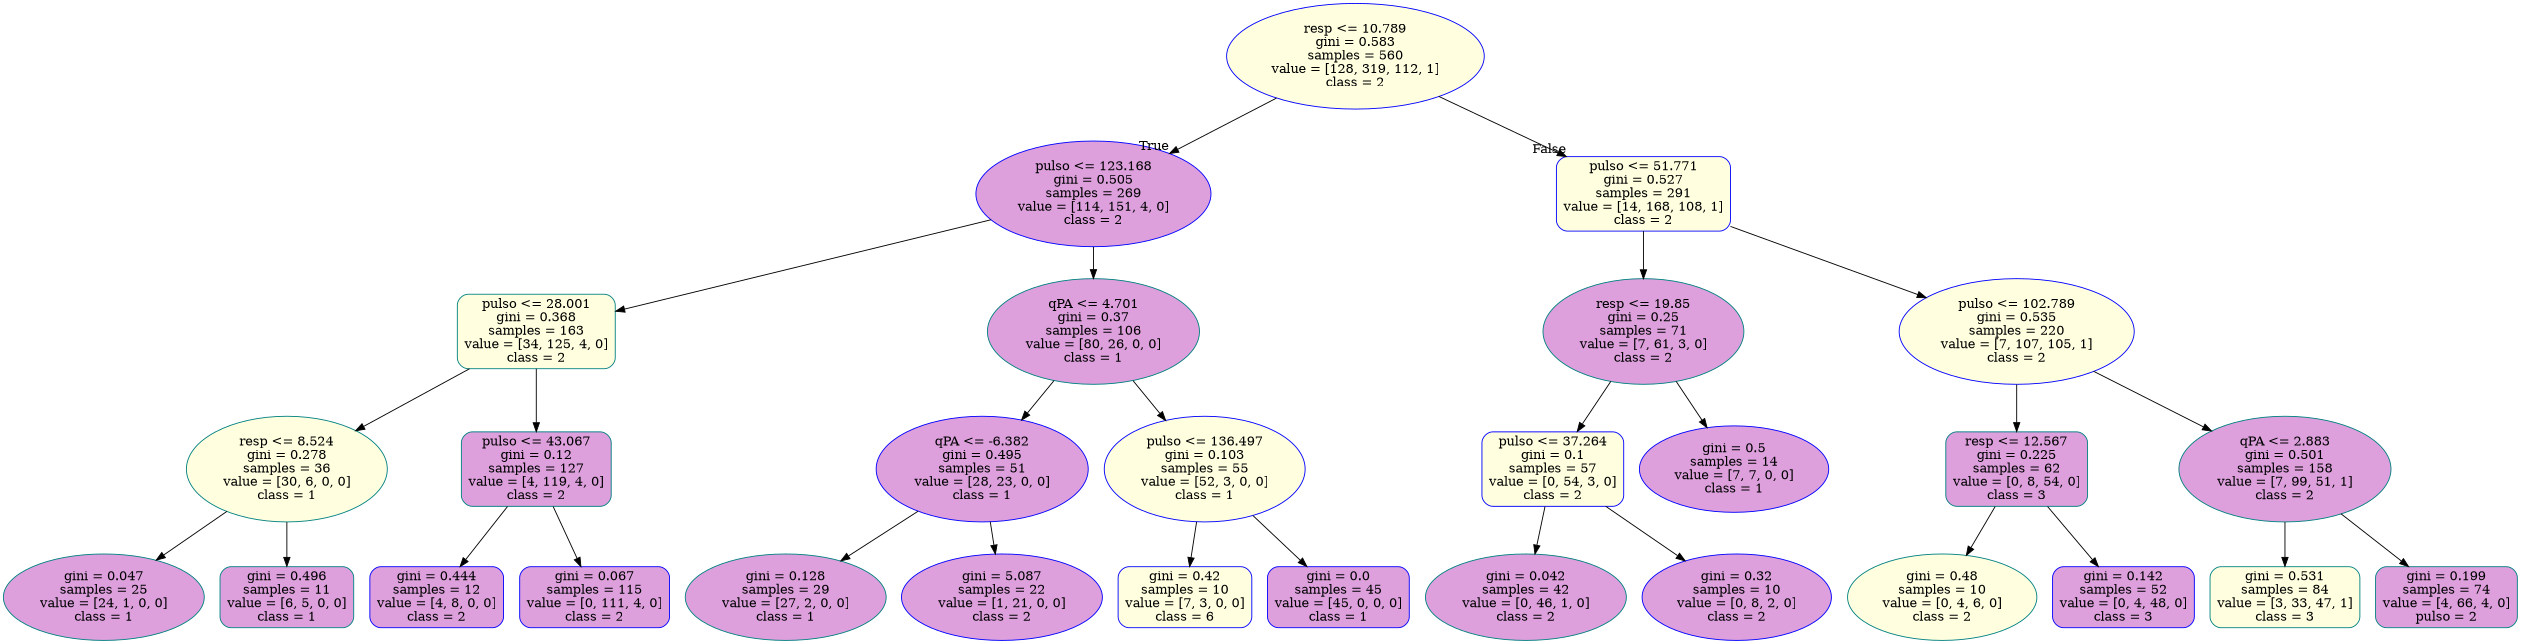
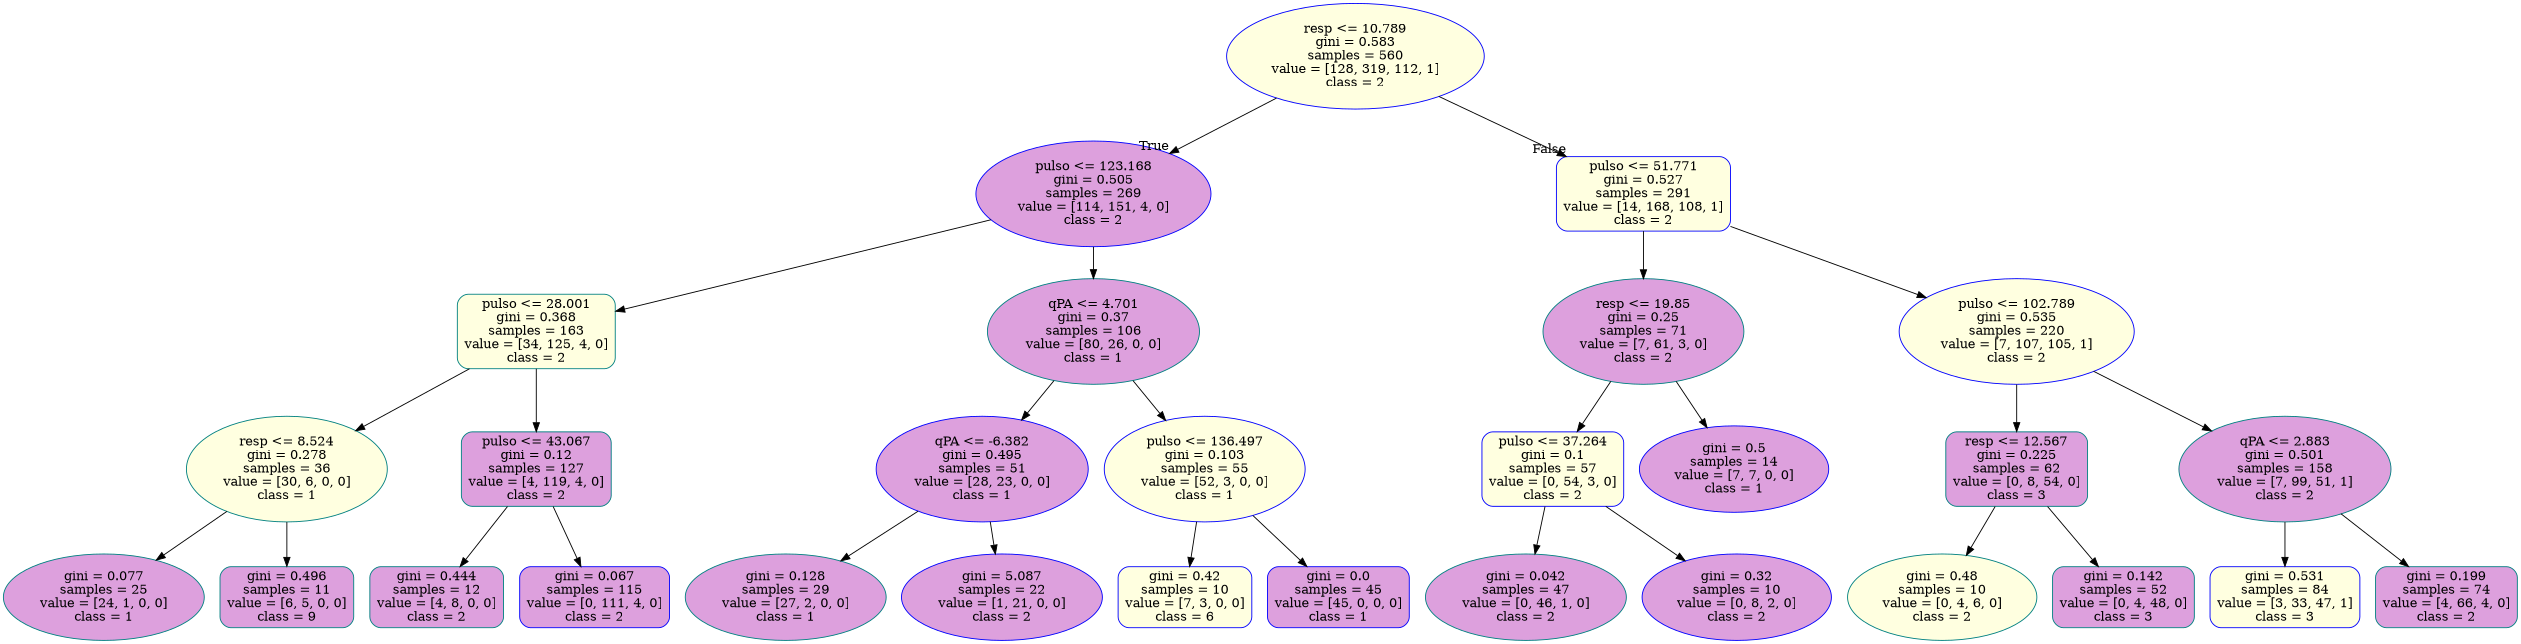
(104, 597) -> (104, 597)
(287, 597) -> (287, 597)
(437, 597) -> (437, 597)
(1526, 597) -> (1526, 597)
(2123, 597) -> (2123, 597)
(2285, 597) -> (2285, 597)
(2446, 597) -> (2446, 597)
